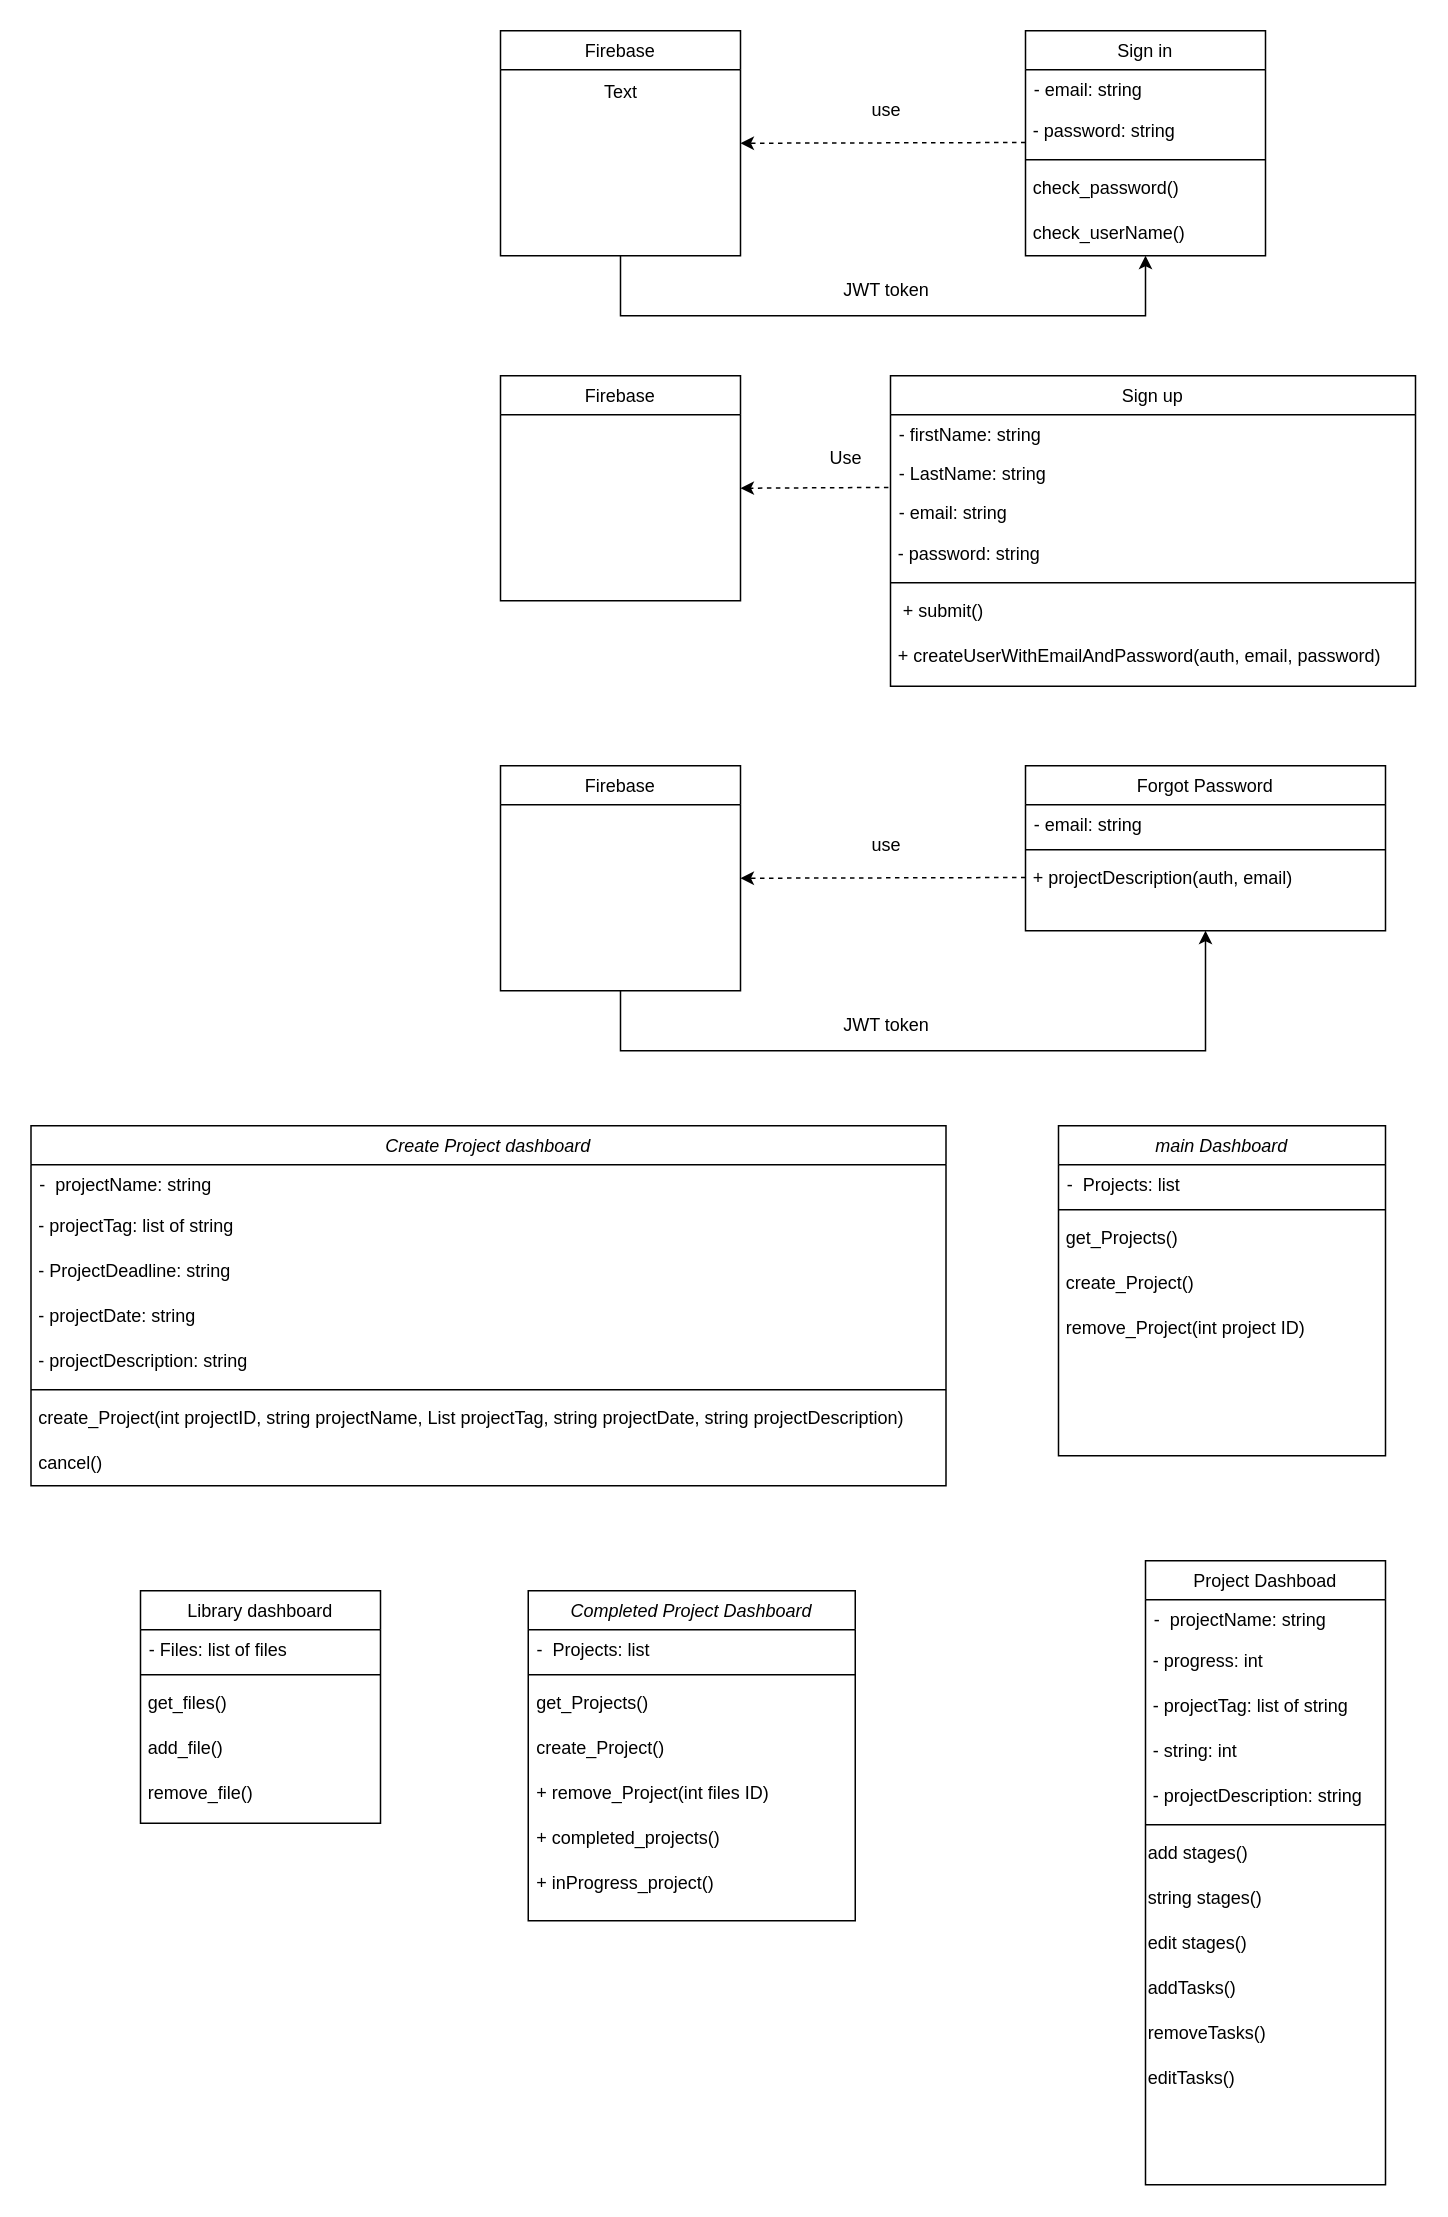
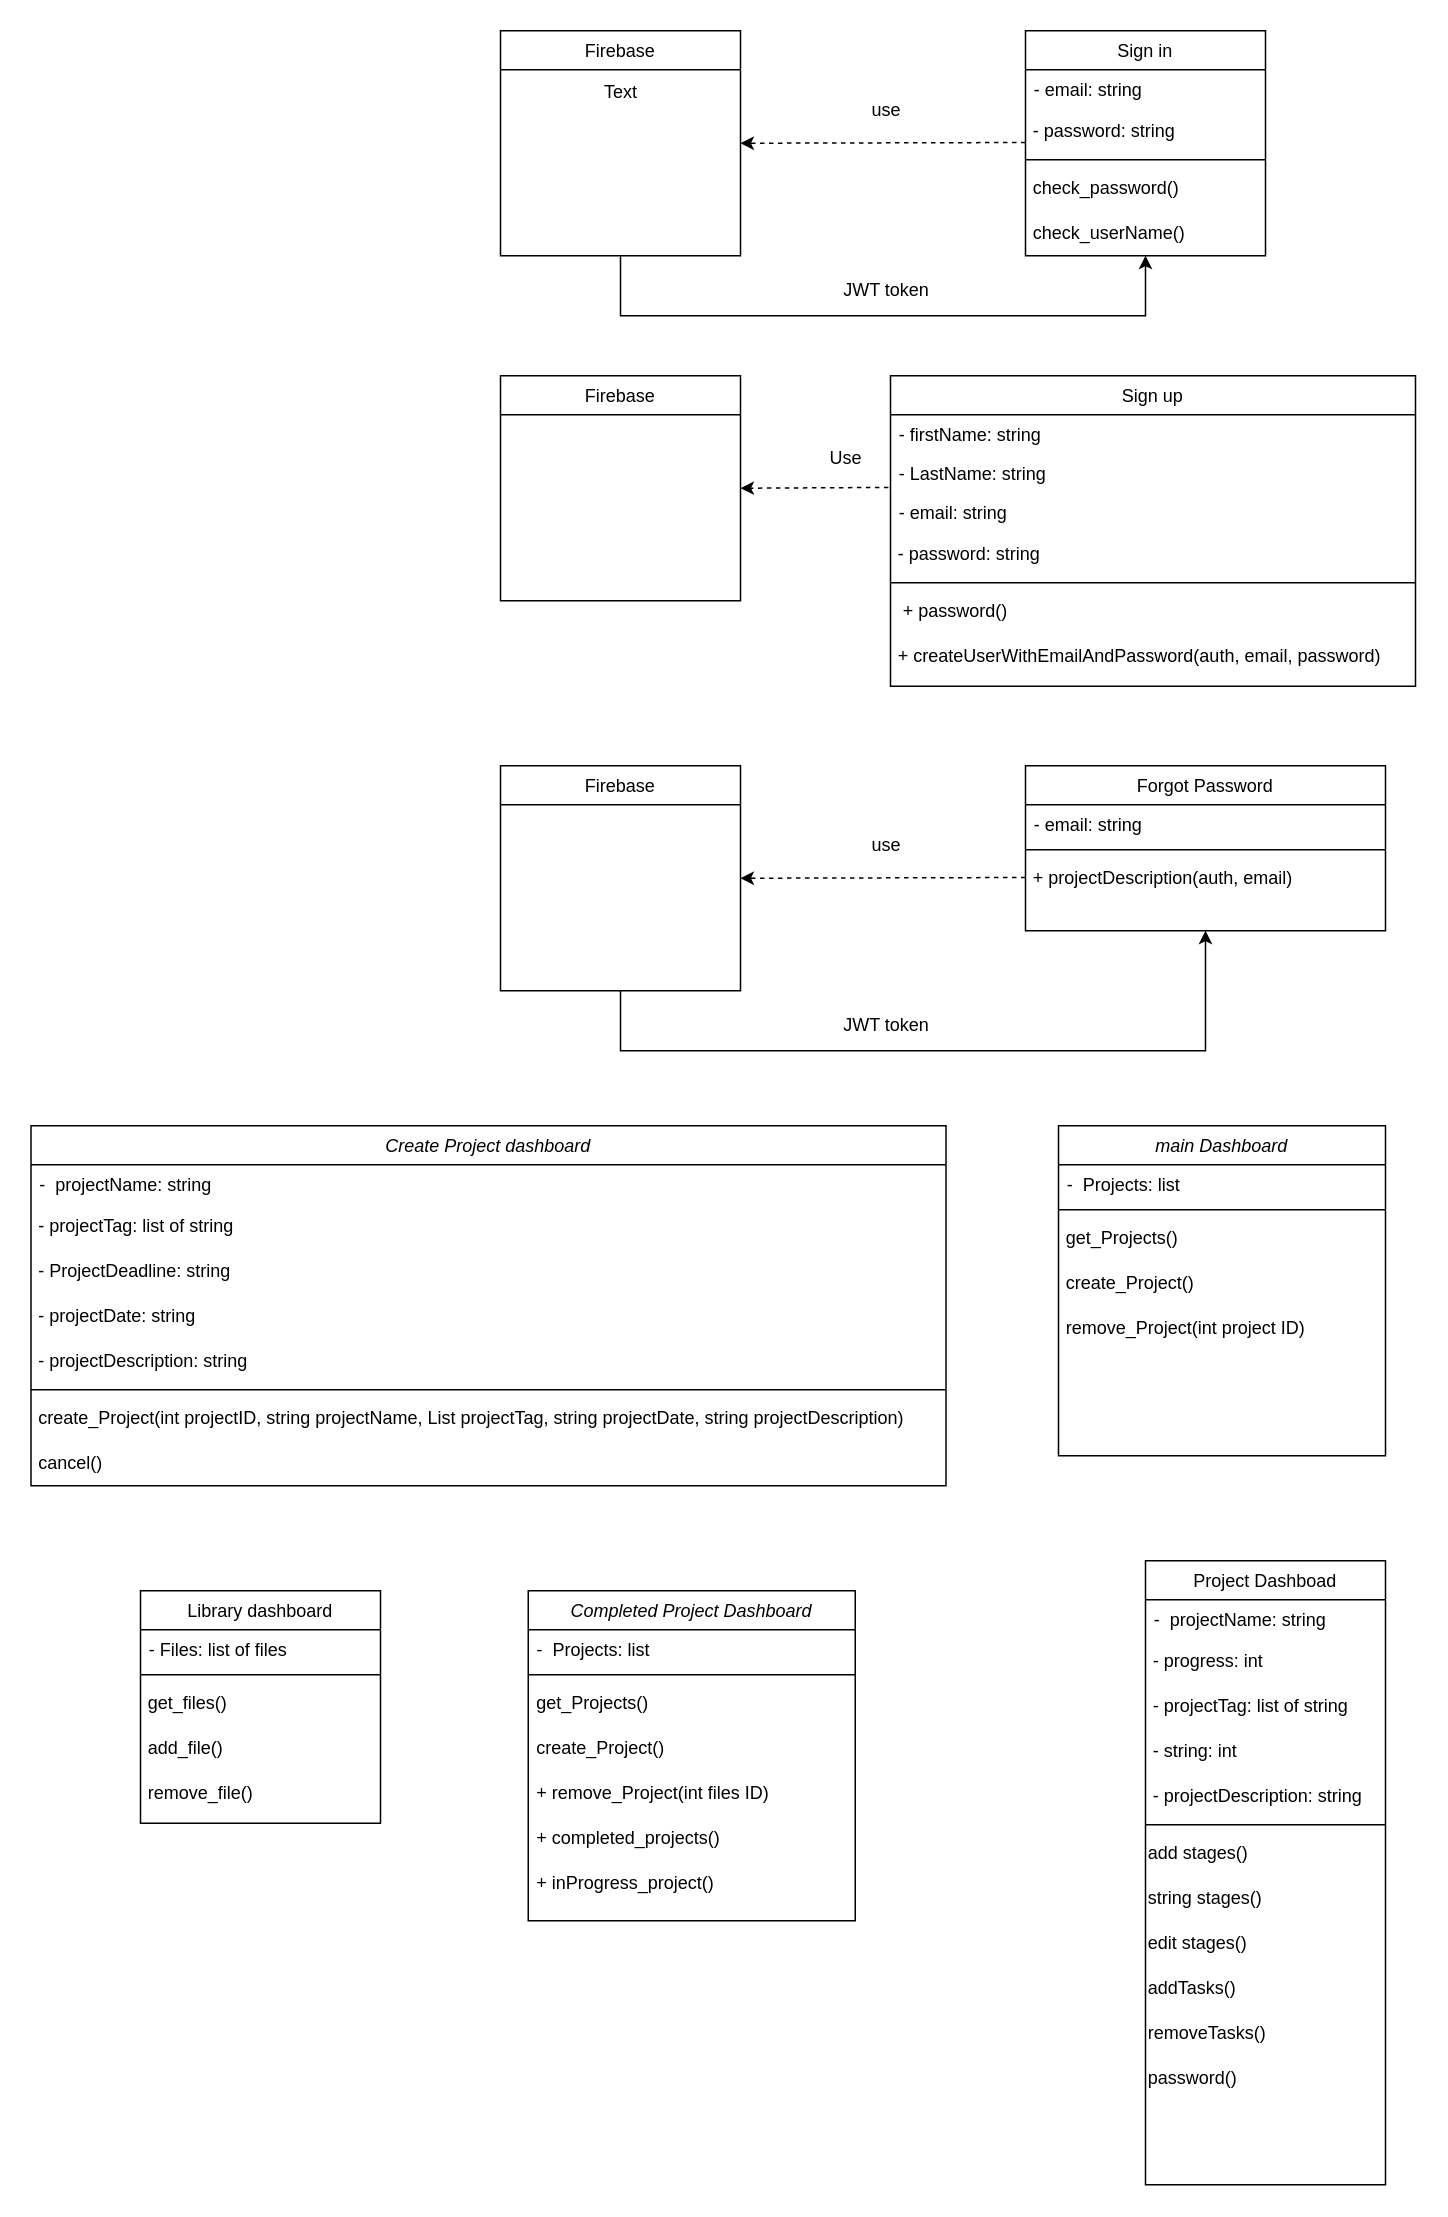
(939, 611) -> (951, 611)
(1201, 2078) -> (1199, 2078)
